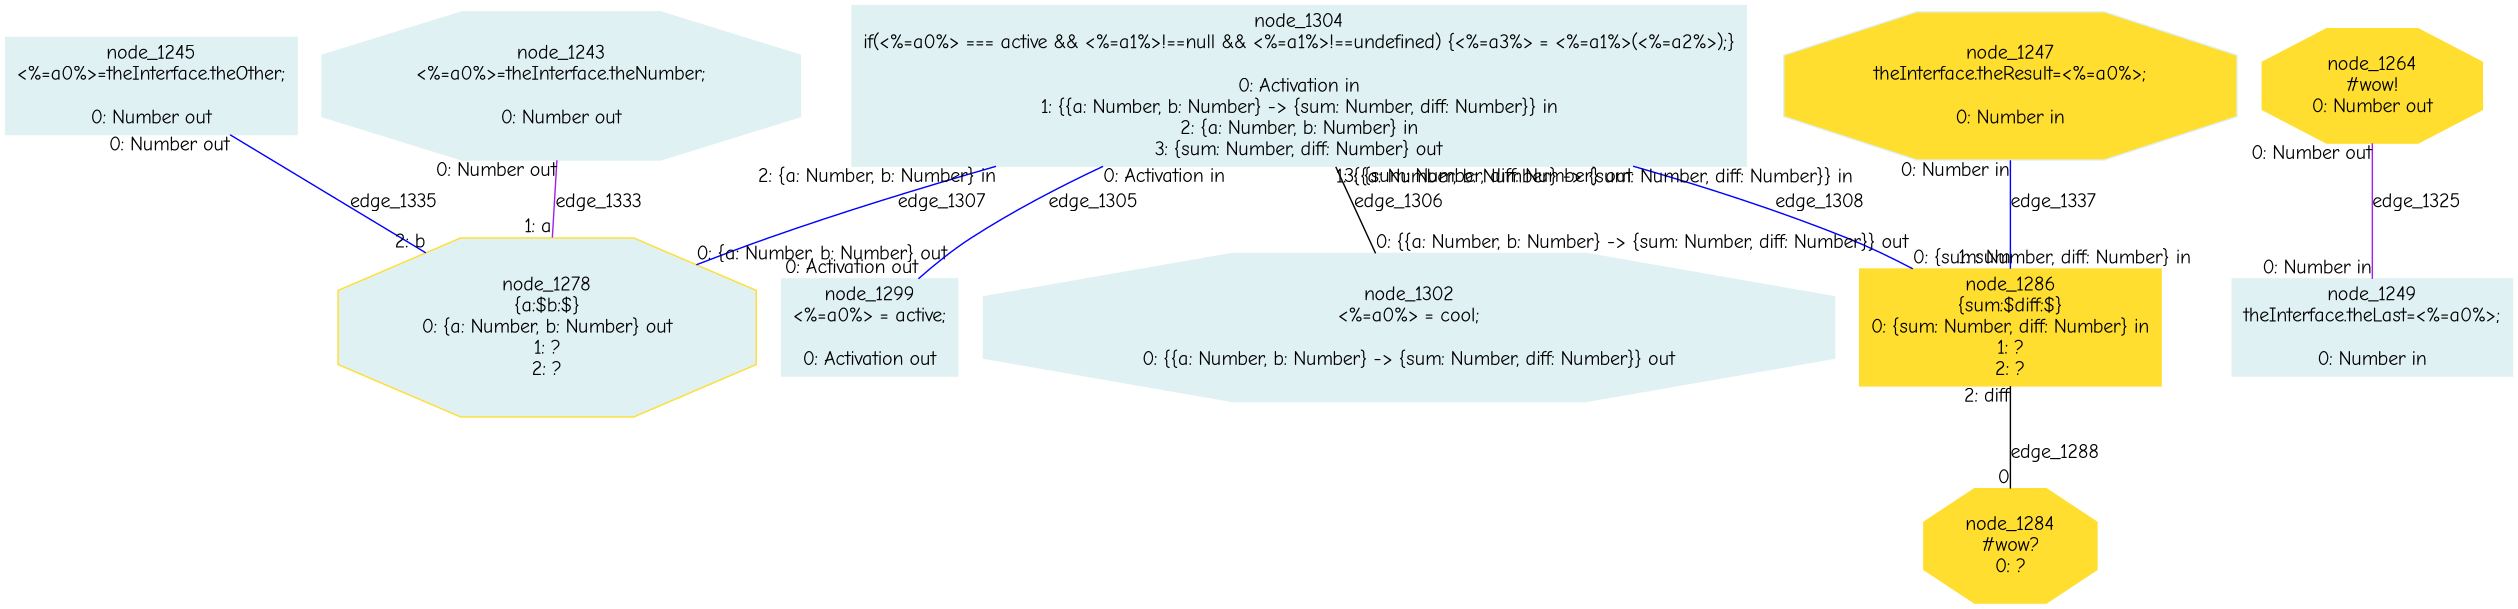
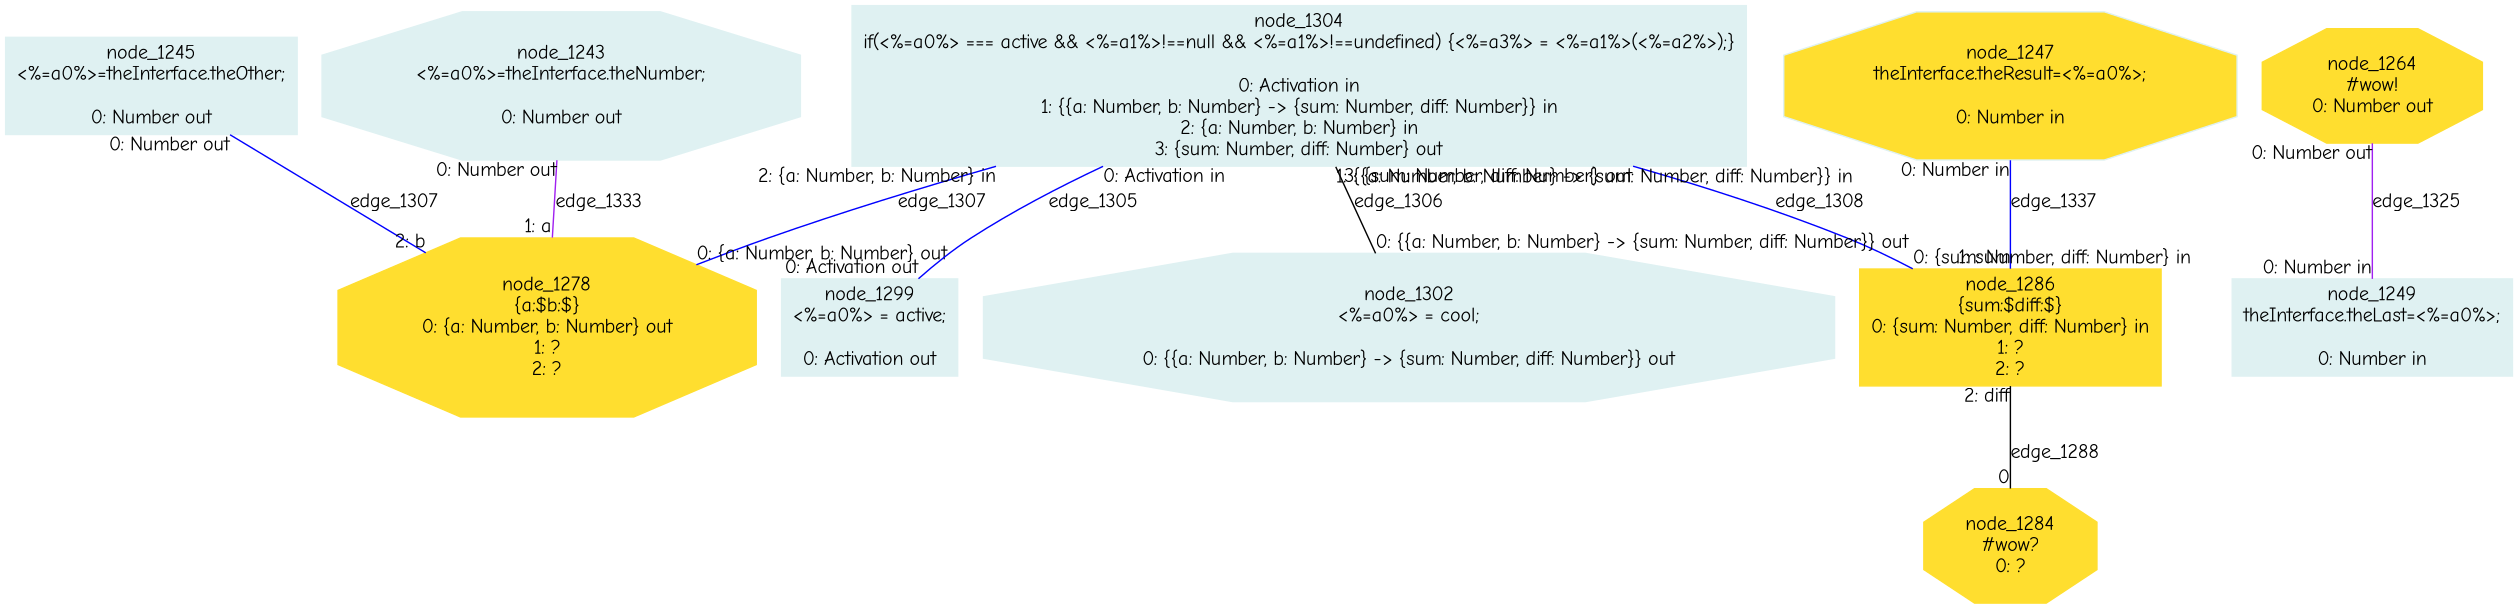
(394, 202) -> (394, 202)
(547, 327) -> (547, 327)
